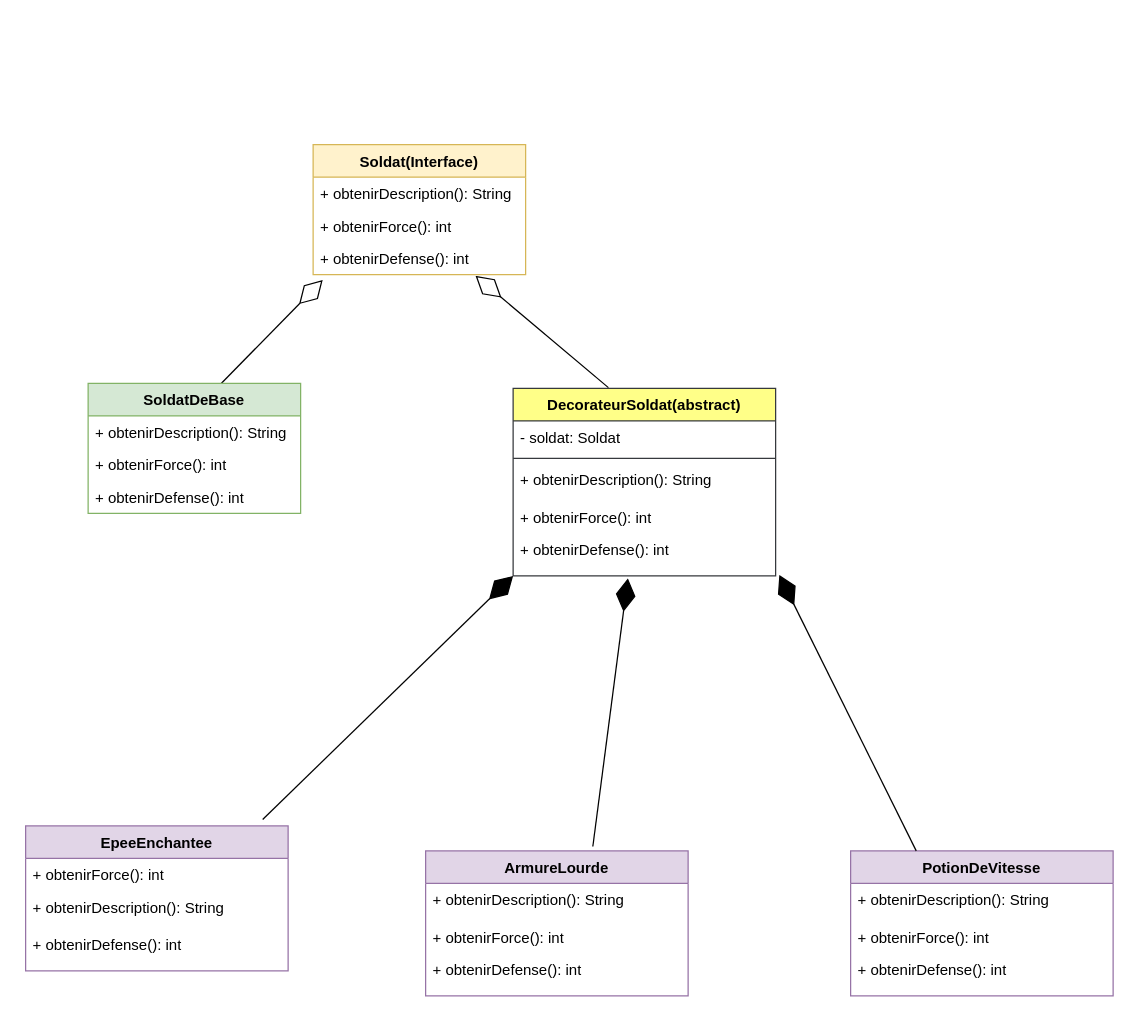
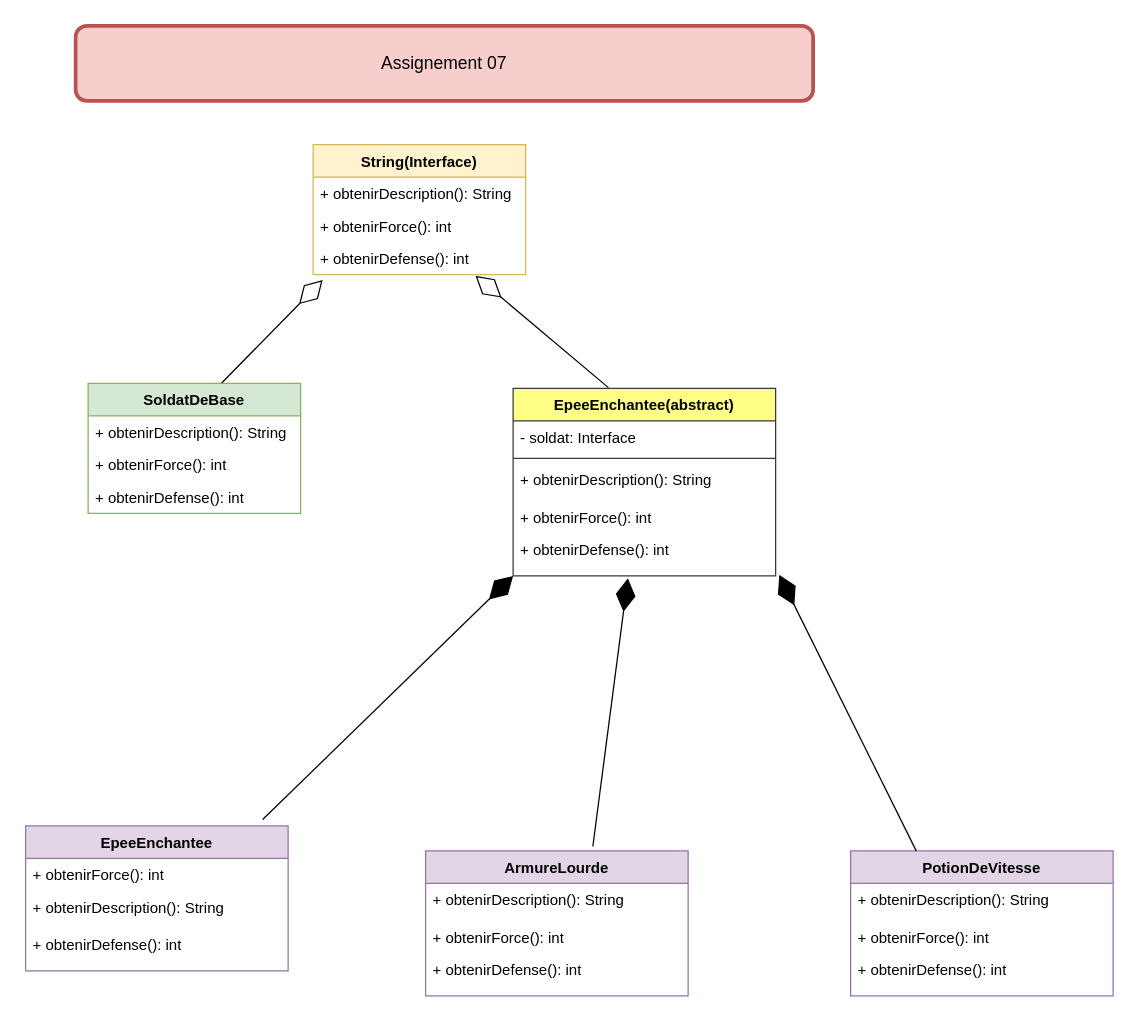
none -> (444, 63)
(419, 162) -> (419, 162)
(644, 406) -> (644, 406)
(578, 438) -> (593, 438)
